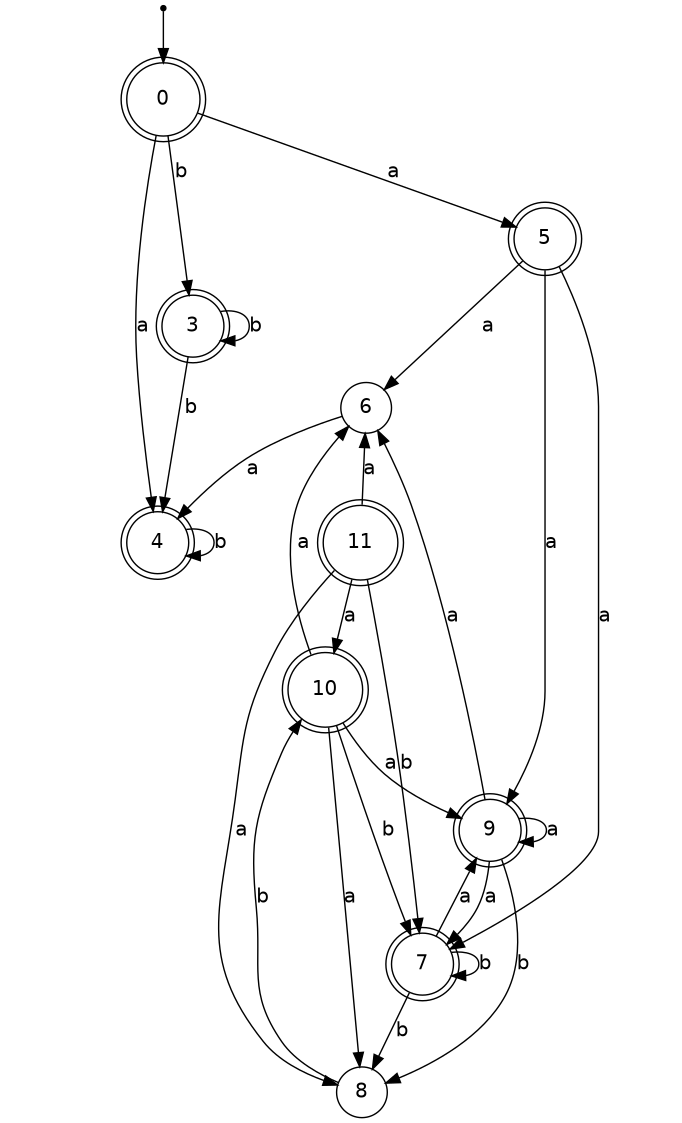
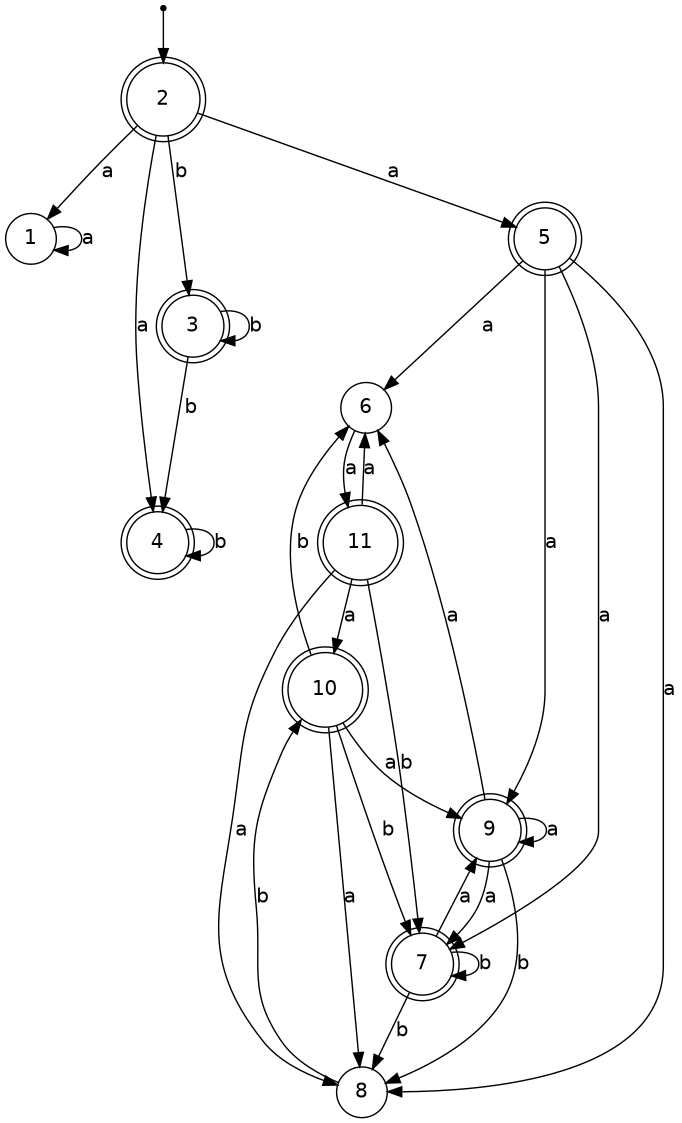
(163, 99) -> (163, 99)
none -> (31, 239)
(258, 451) -> (345, 461)
(303, 543) -> (303, 543)
none -> (663, 755)
